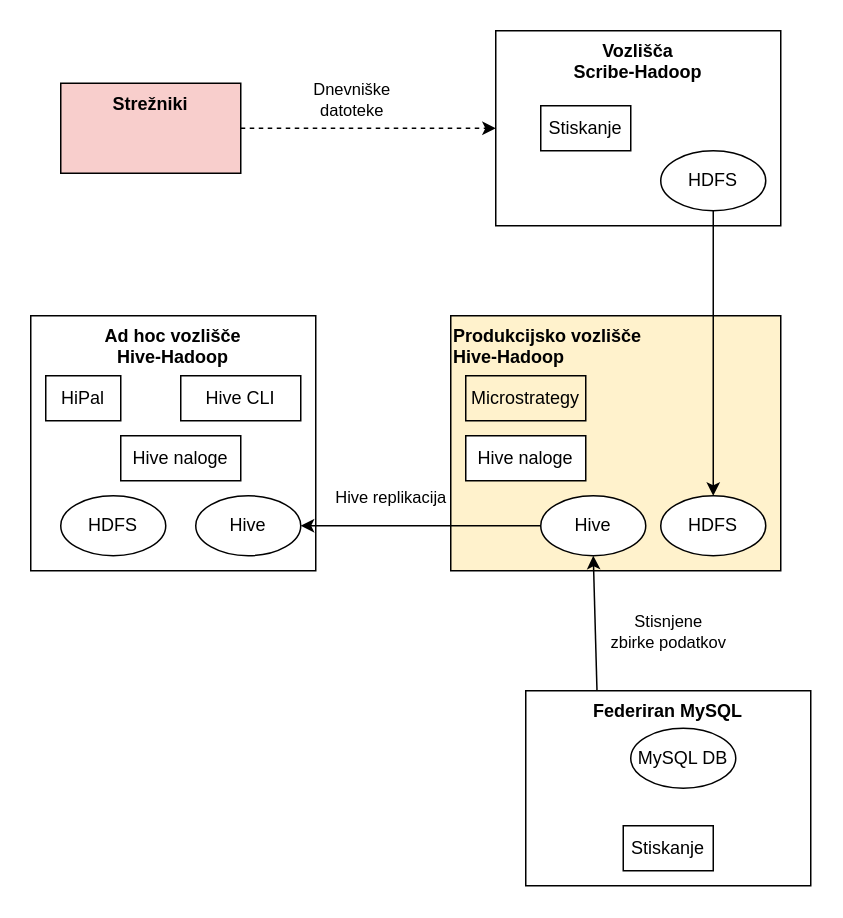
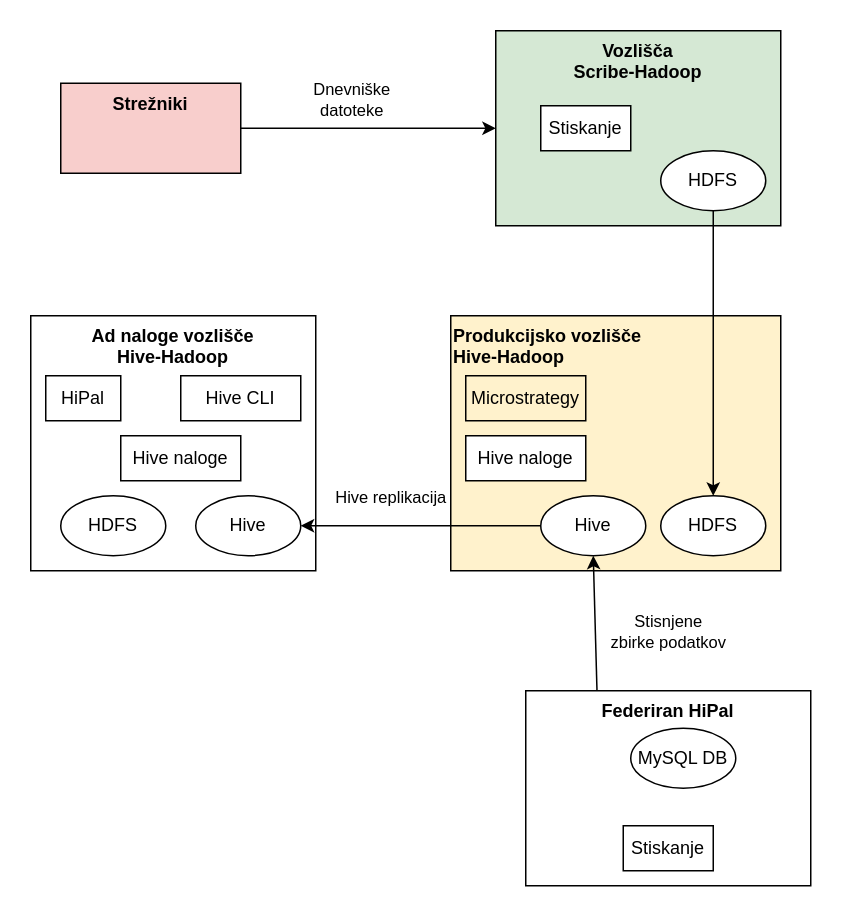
(364, 128) -> (364, 128)
(638, 128) -> (638, 128)
(173, 348) -> (173, 348)
(668, 712) -> (668, 712)
